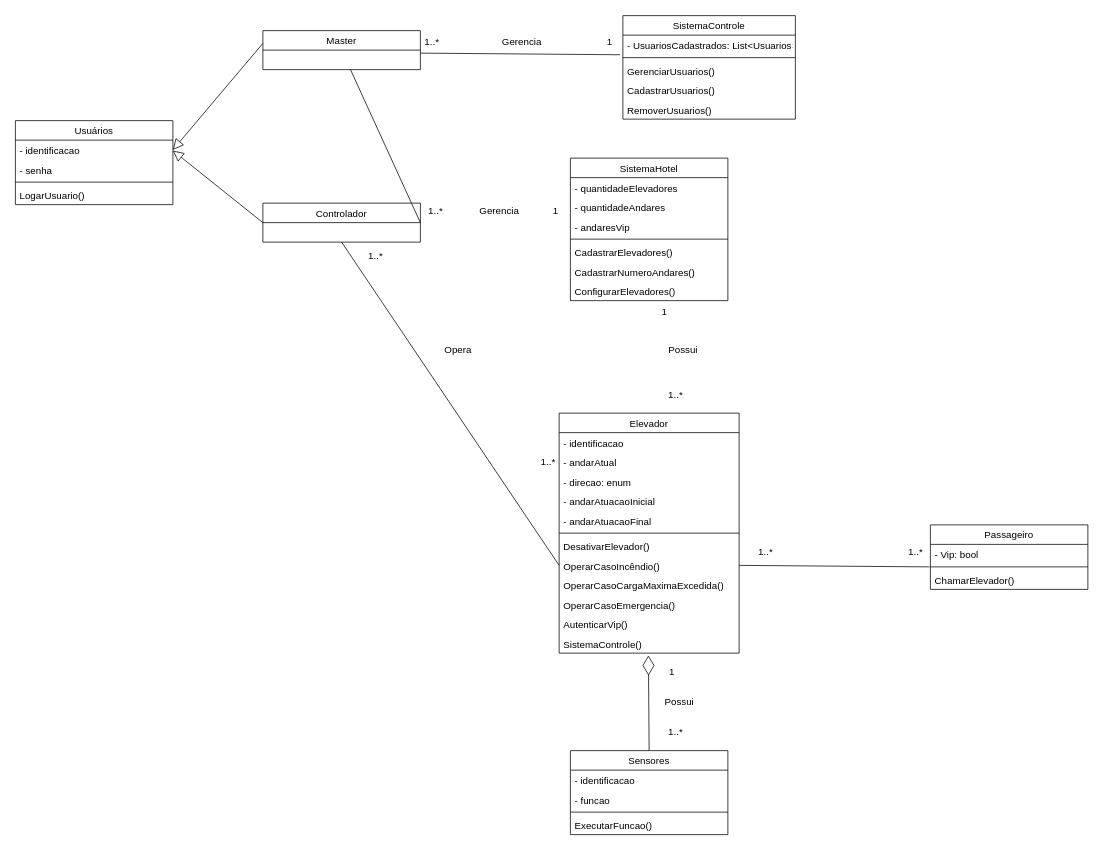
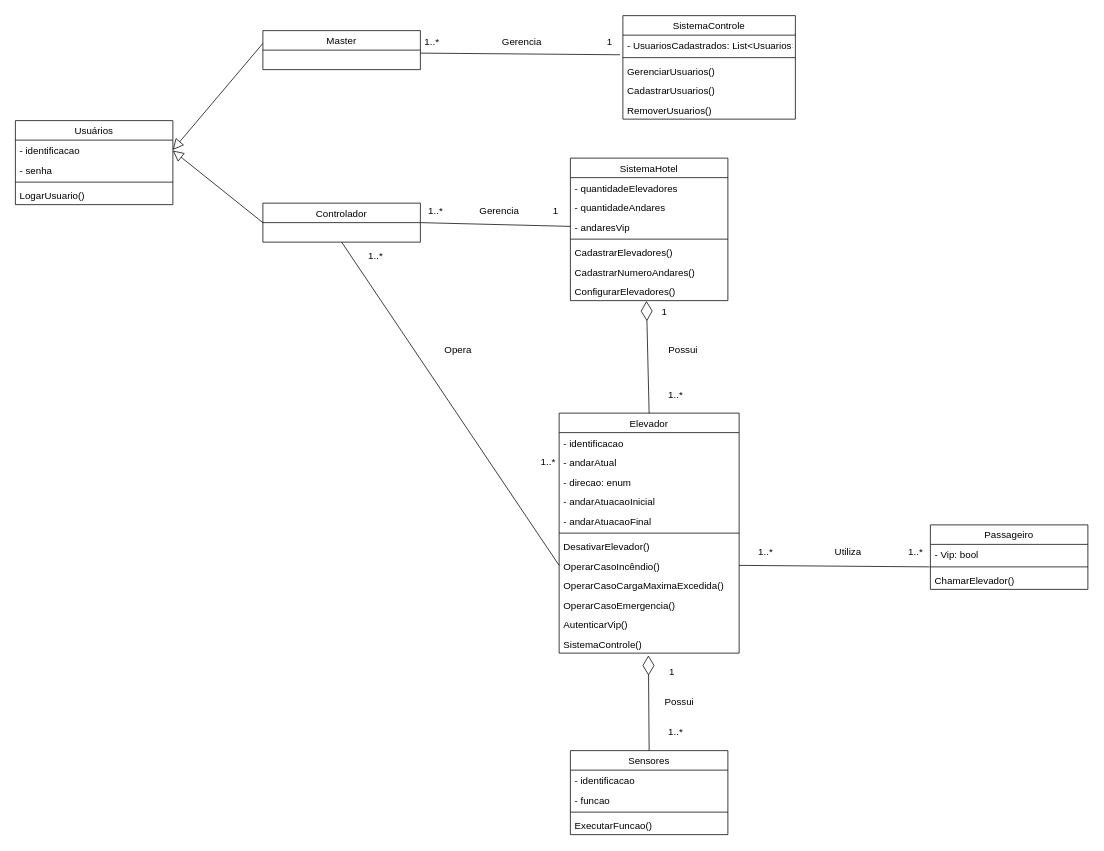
(385, 144) -> (496, 224)
none -> (648, 366)
none -> (848, 552)
